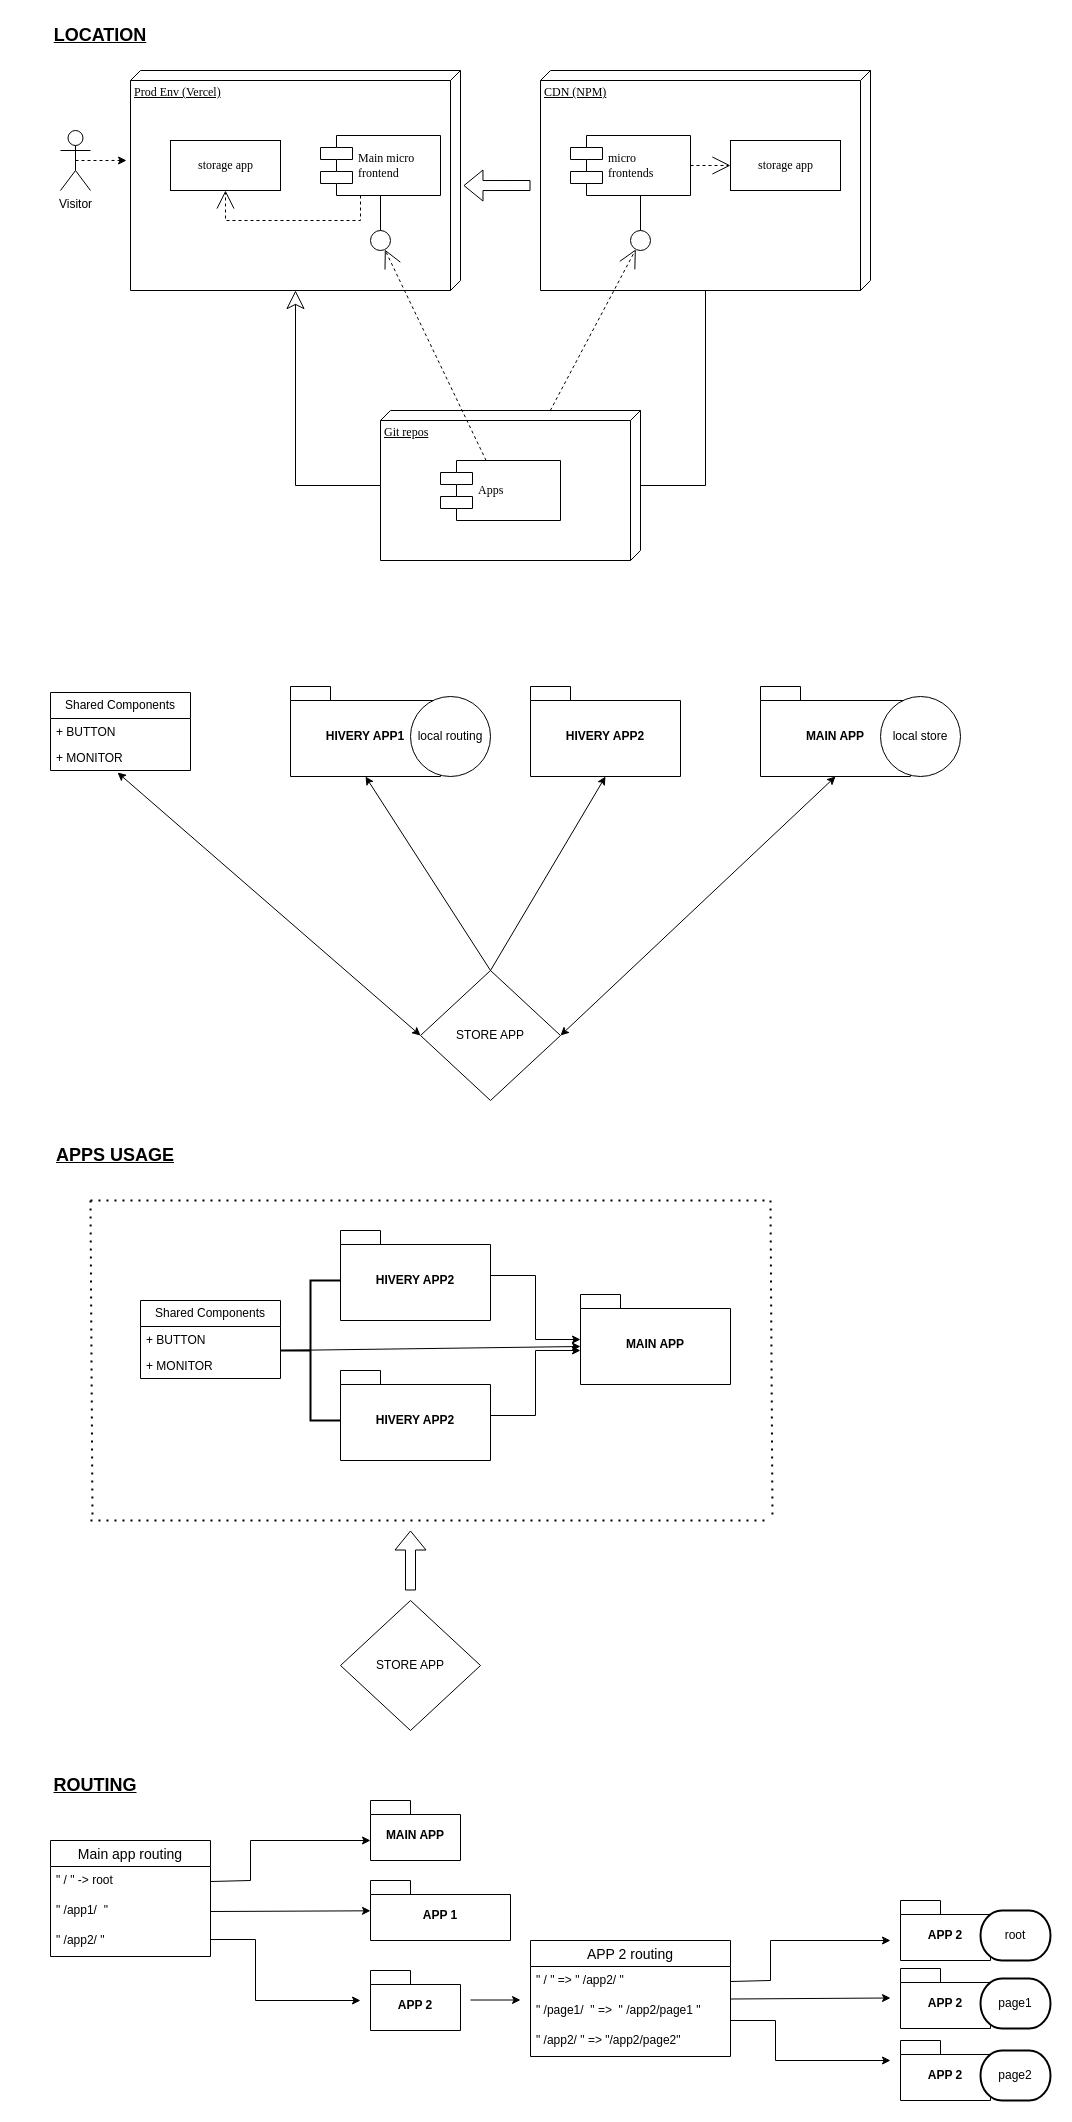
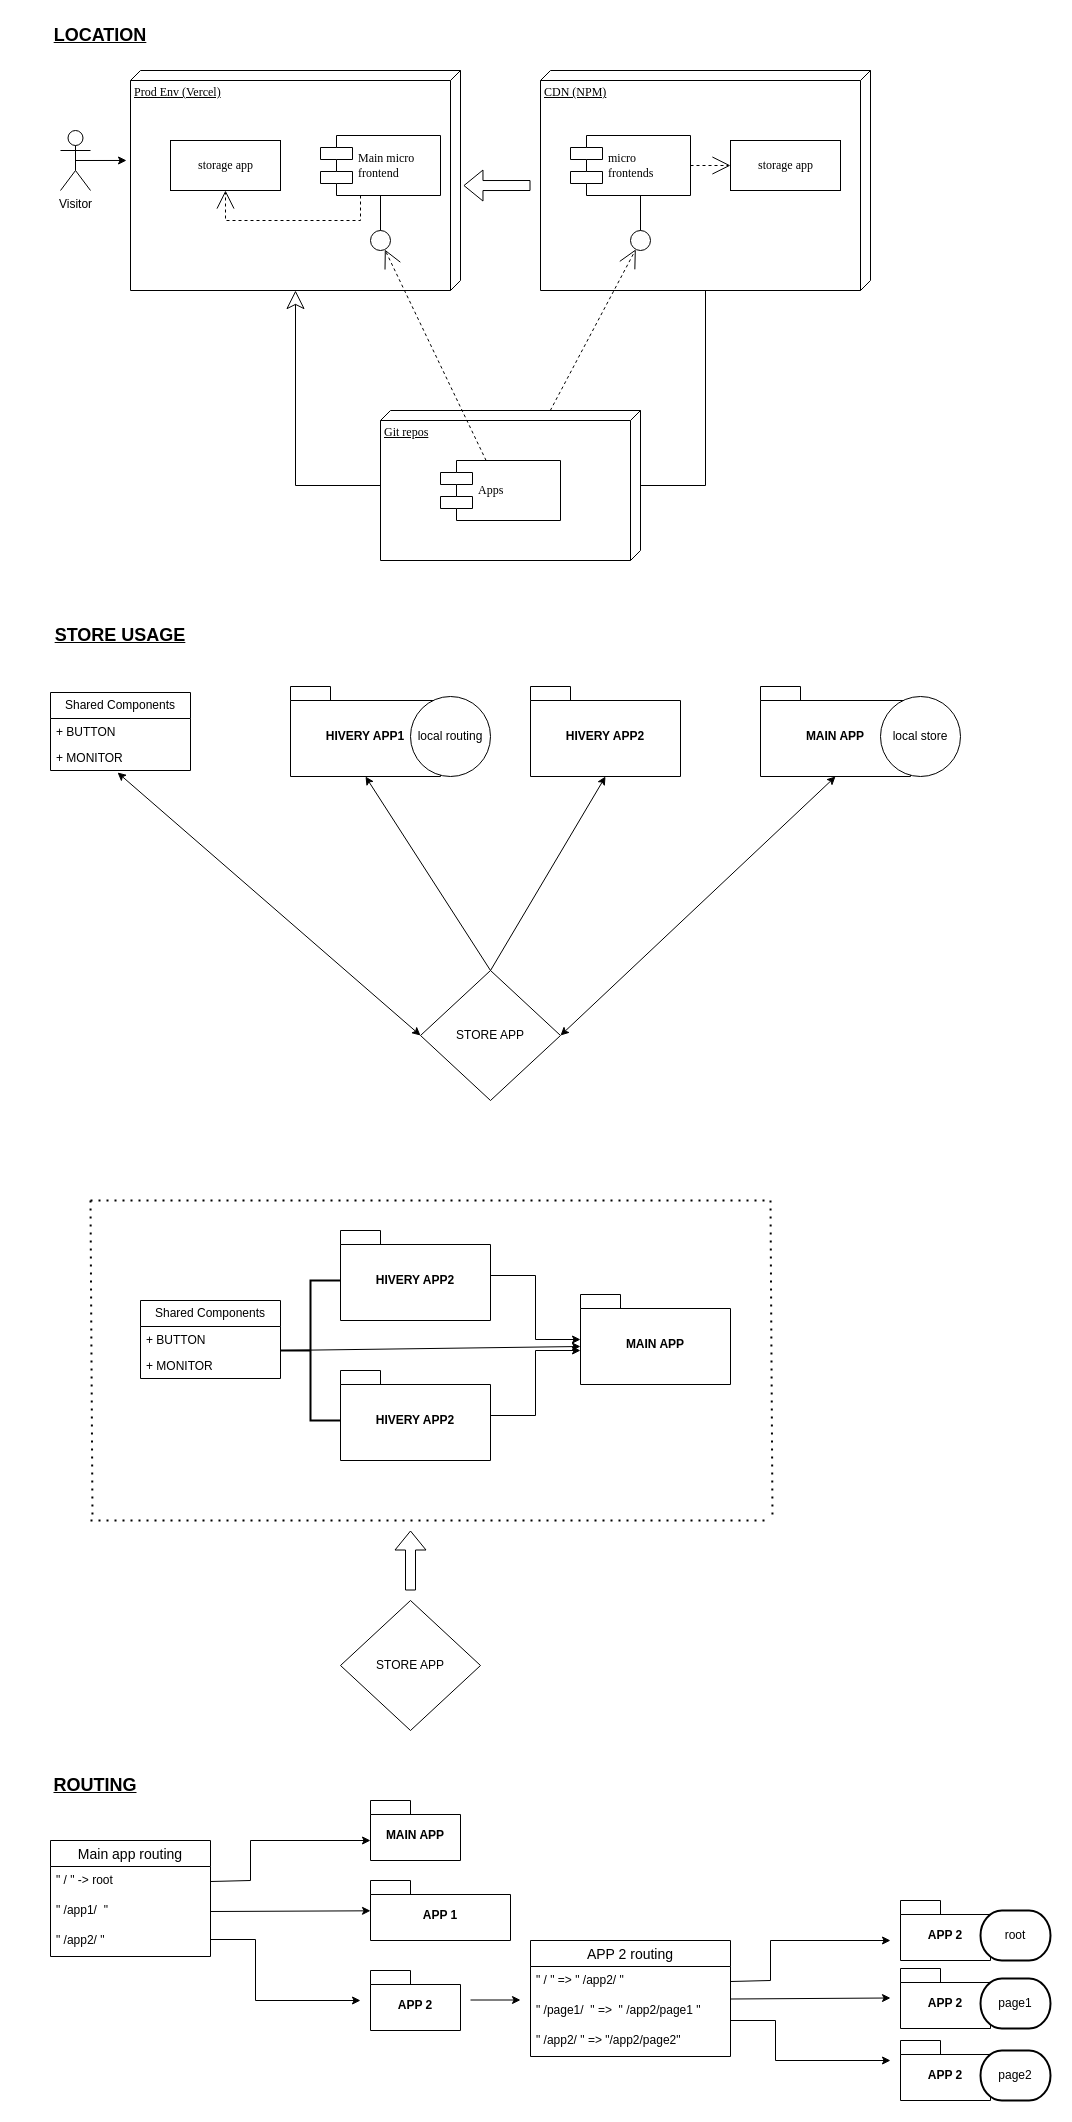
(97, 160) -> (97, 160)
none -> (121, 636)
(116, 1156) -> none
